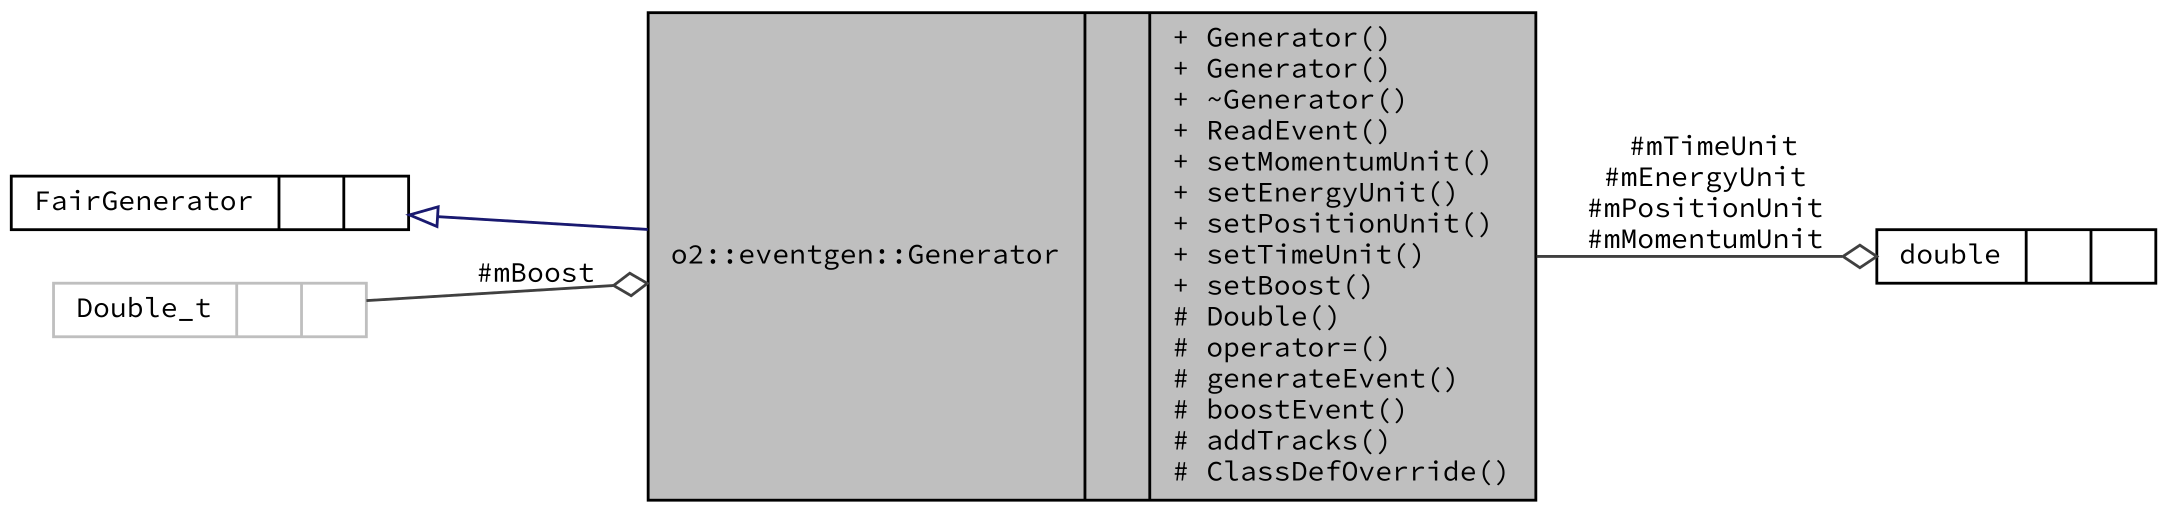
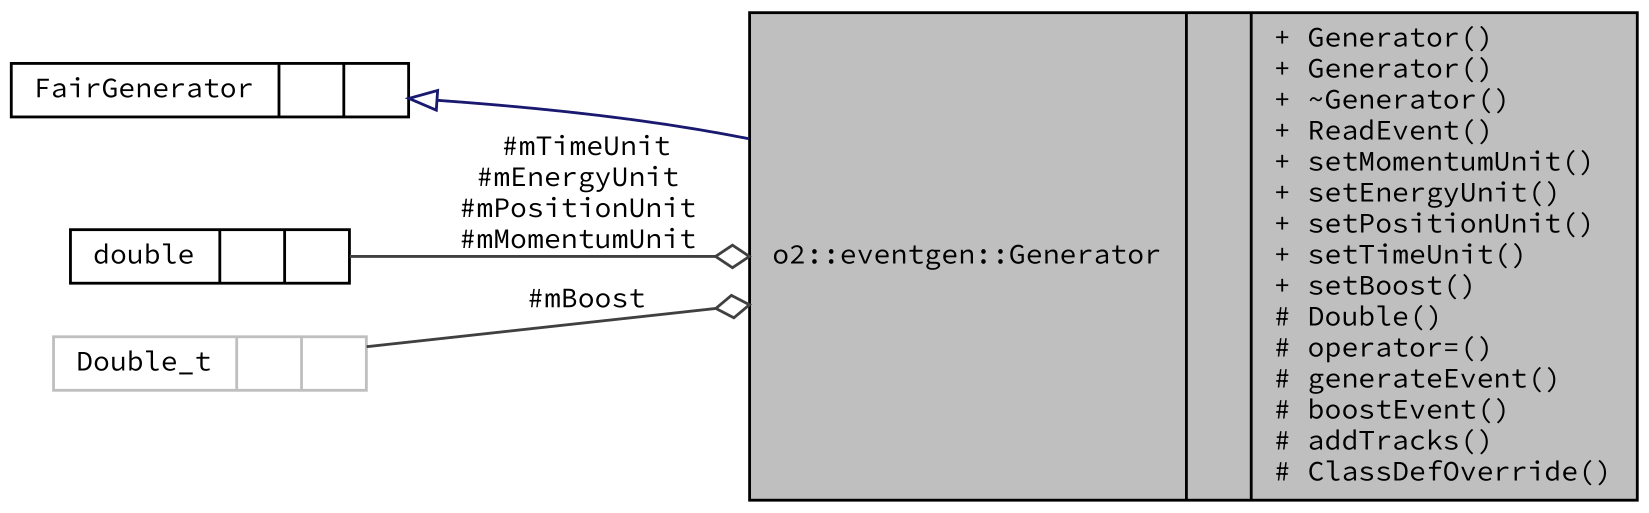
(1689, 256) -> (533, 256)
